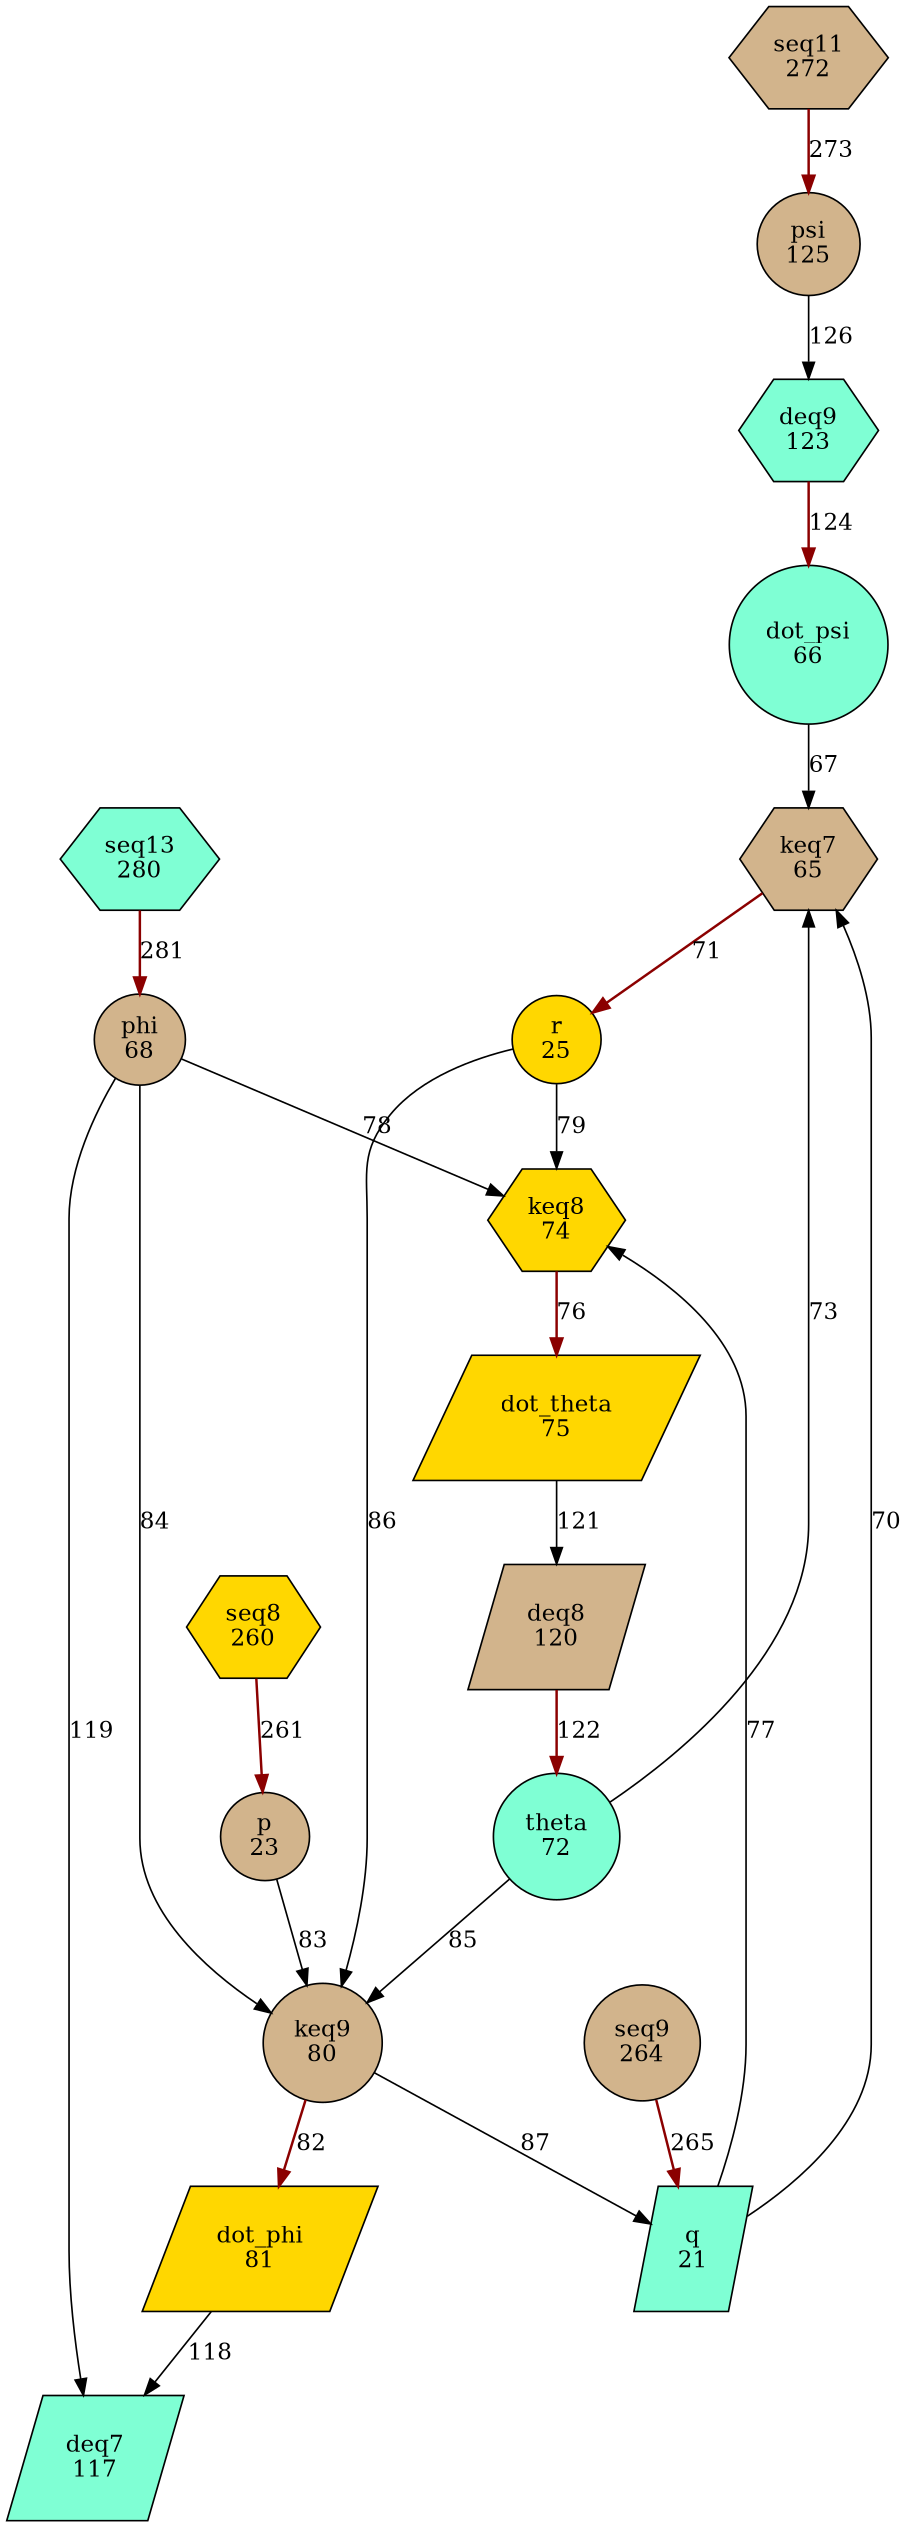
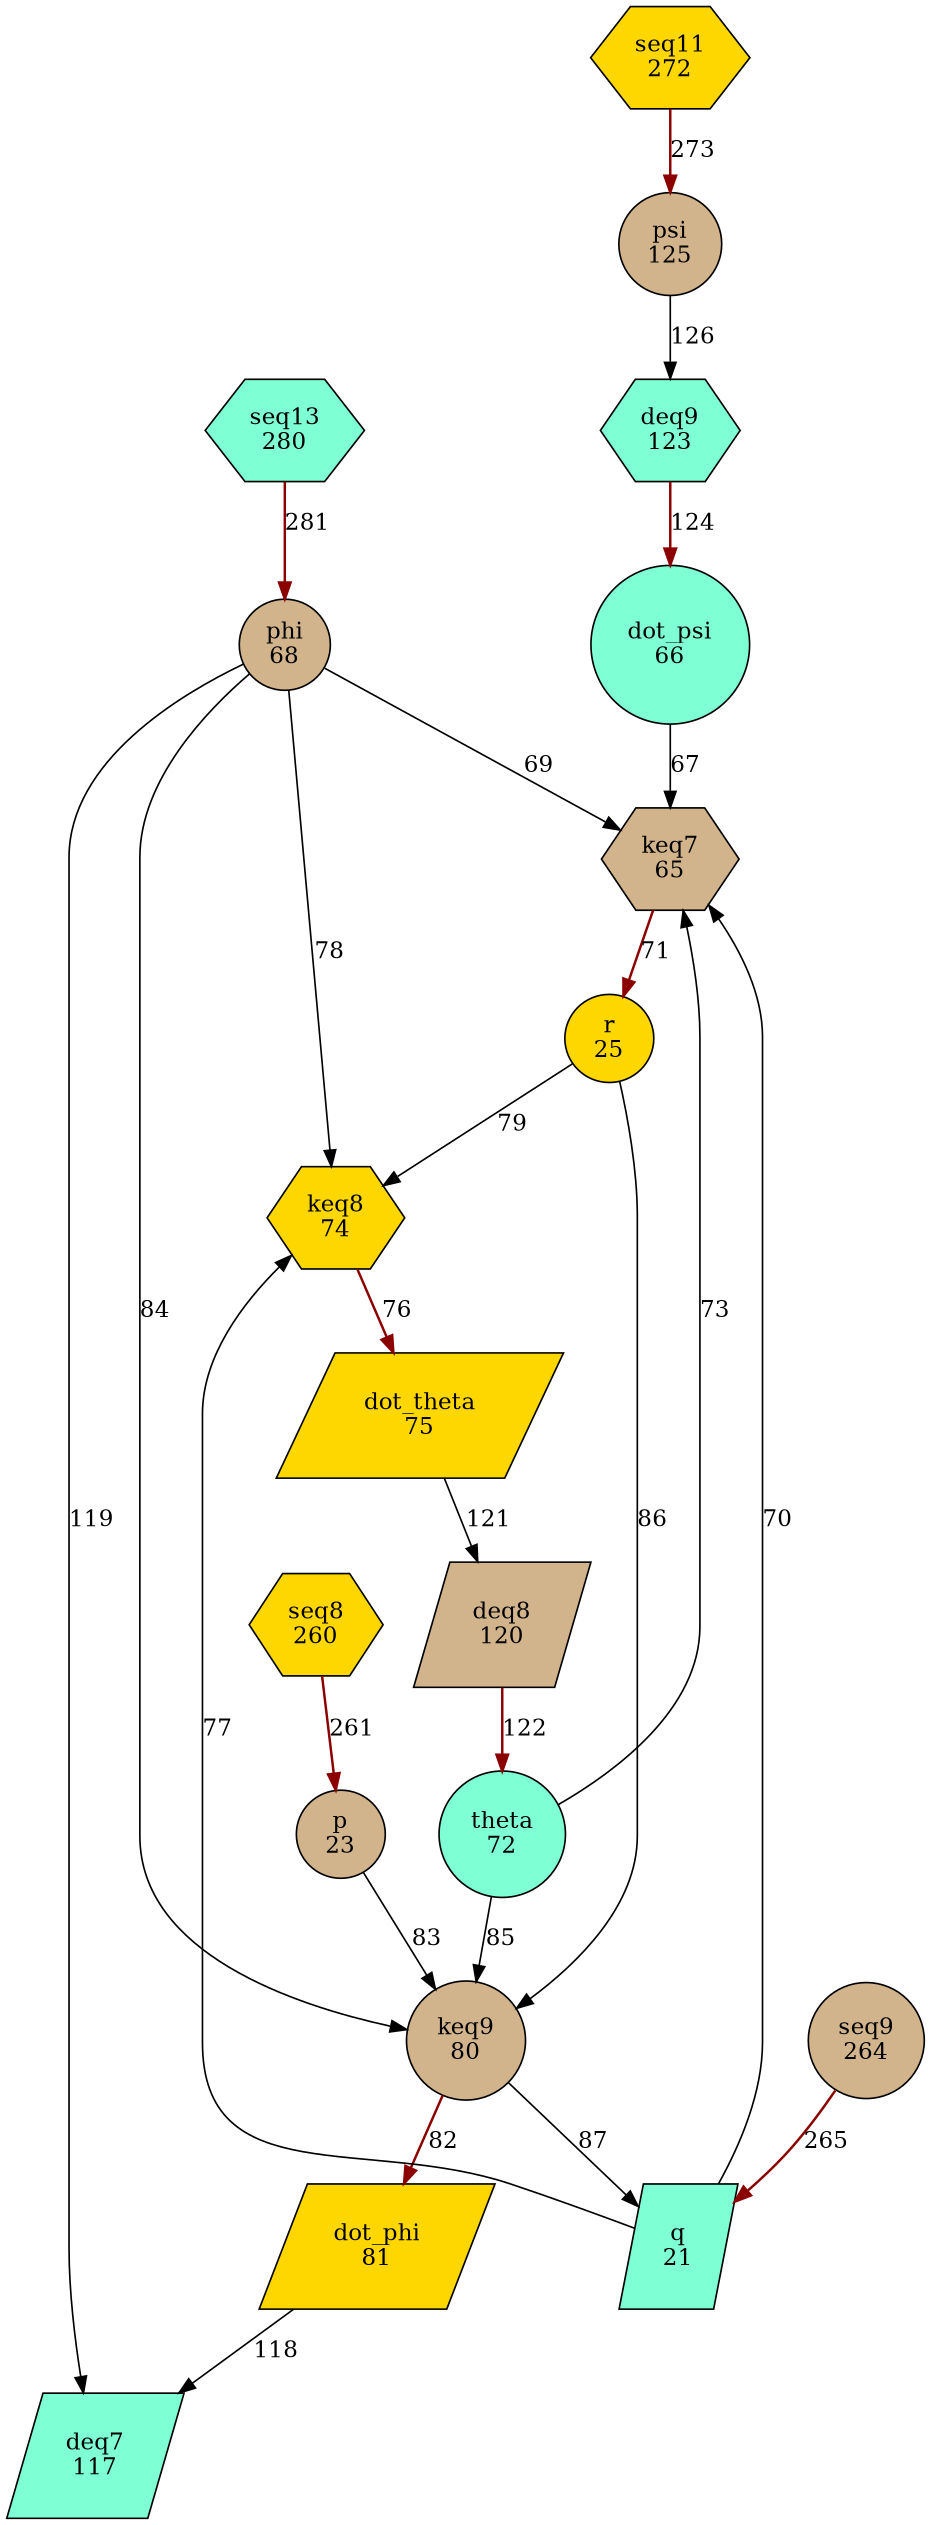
(809, 58) -> (670, 58)
none -> (465, 745)
